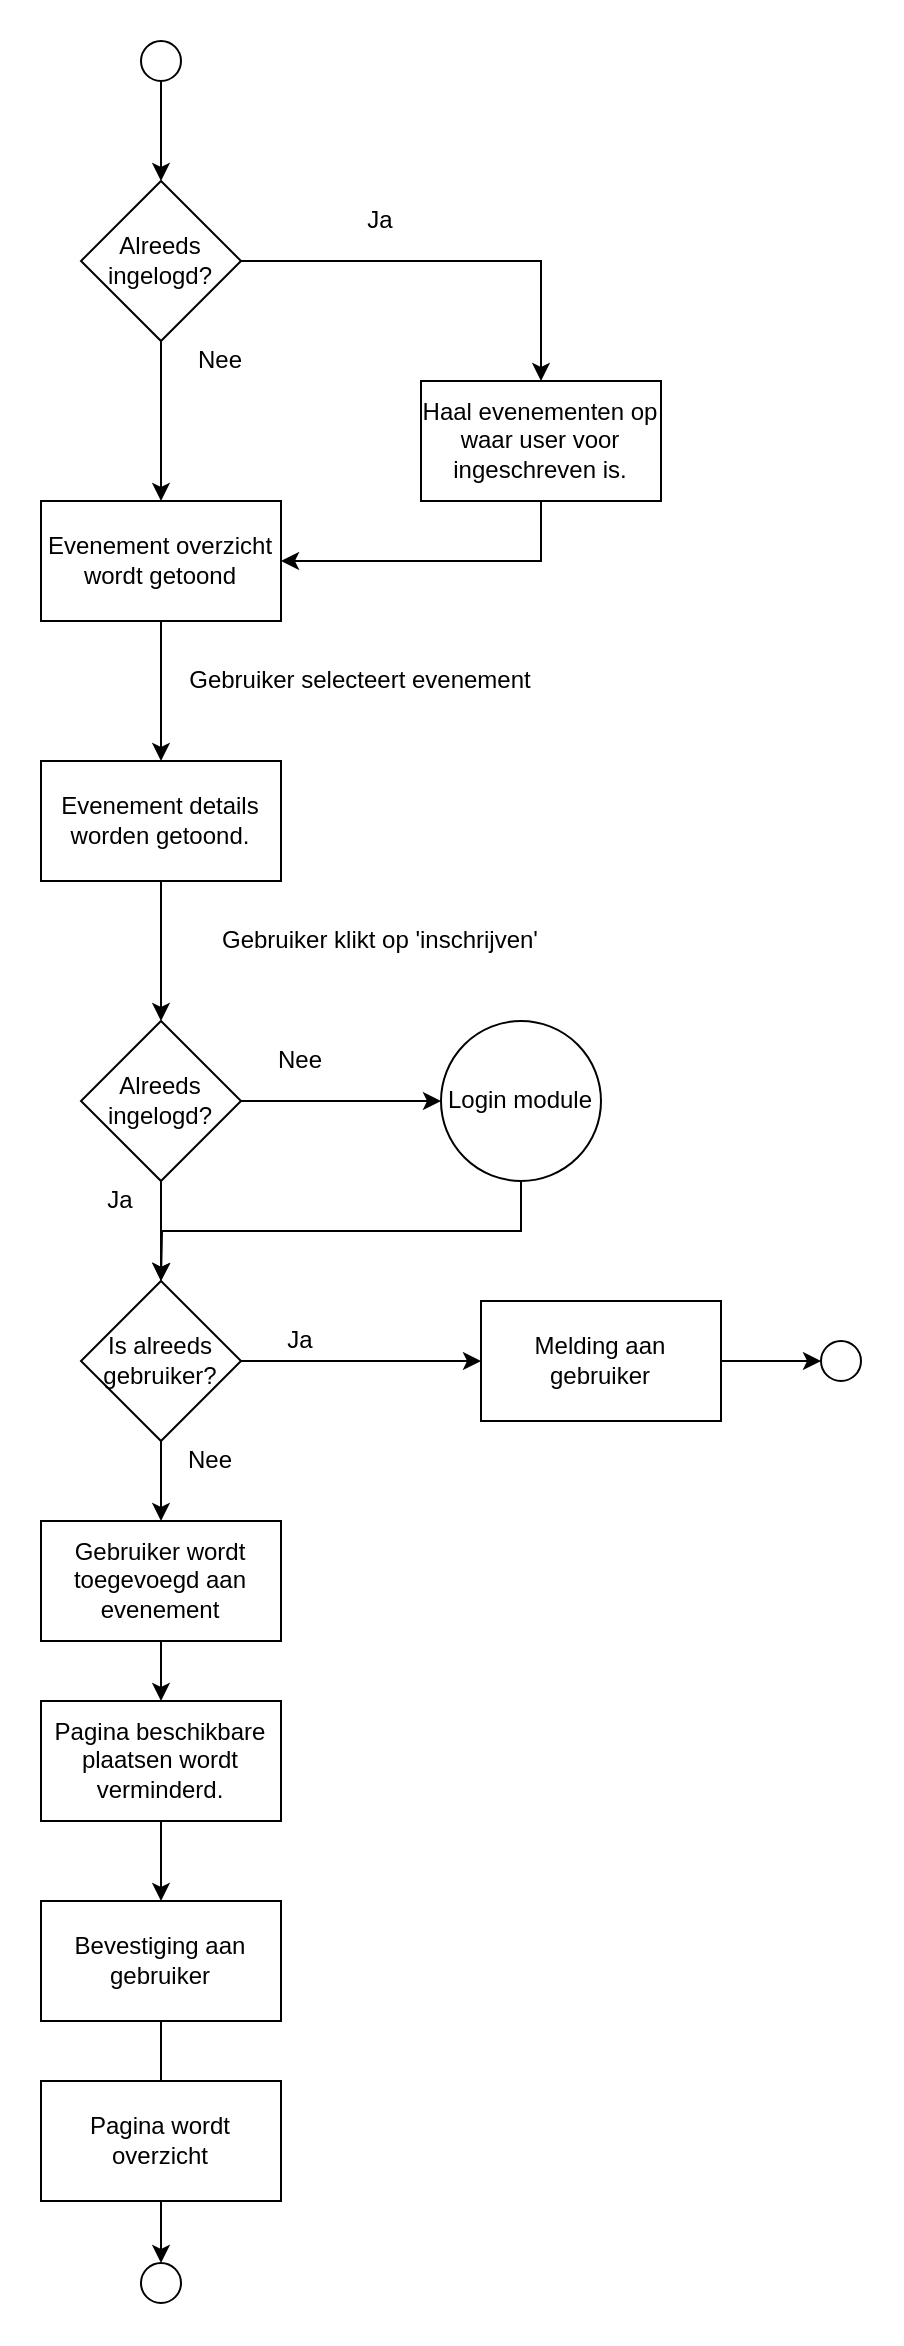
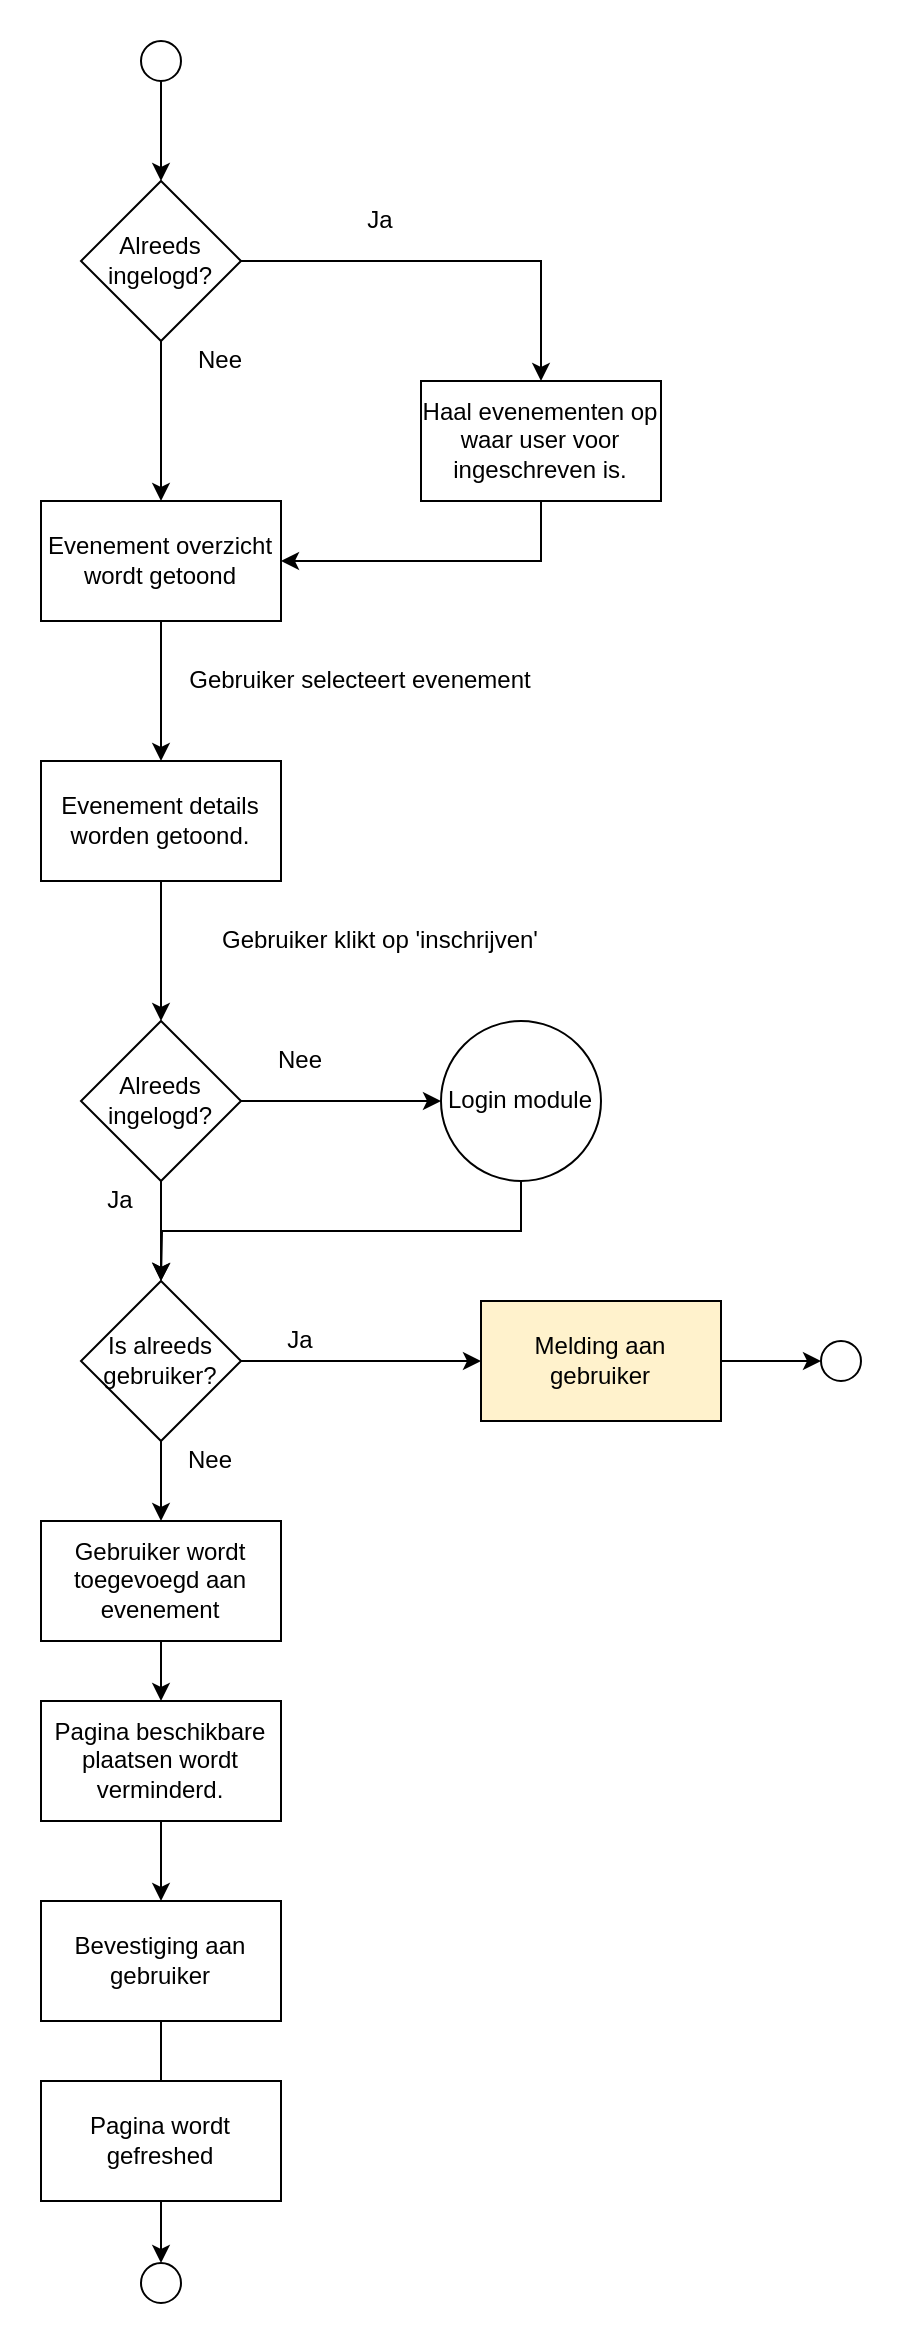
(601, 1361) -> (601, 1361)
(161, 2141) -> (161, 2141)
